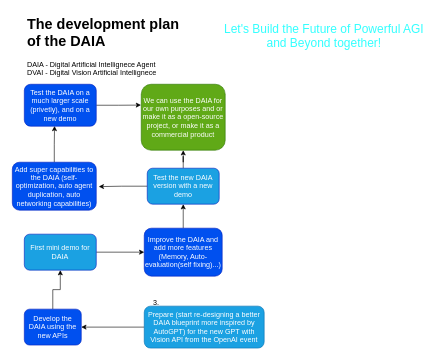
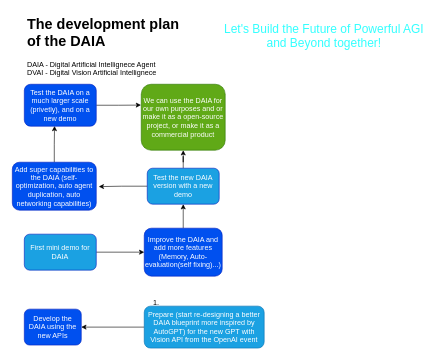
(57, 290) -> none
(156, 303) -> (156, 303)
